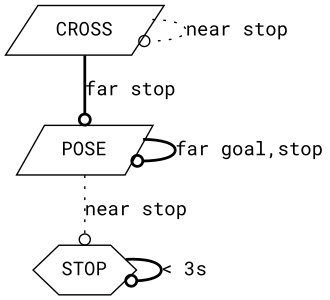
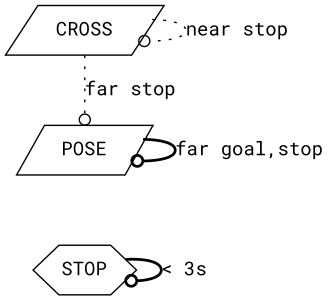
(85, 85) -> (85, 85)
(85, 205) -> none
